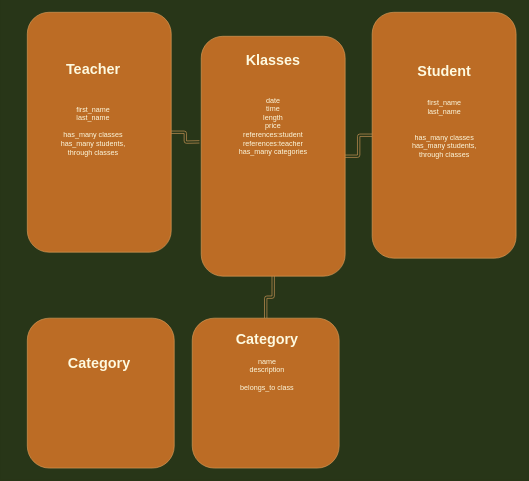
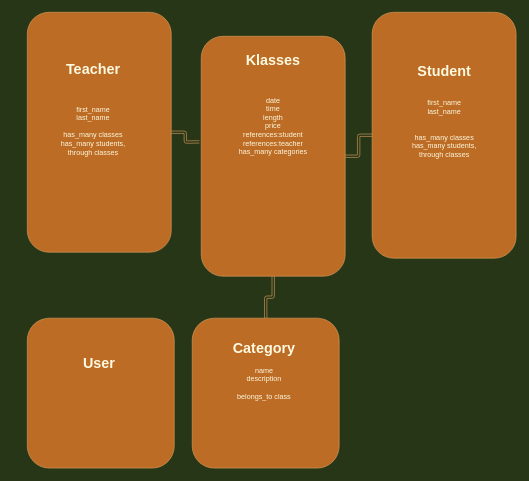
(99, 350) -> (99, 350)
(267, 369) -> (264, 378)
